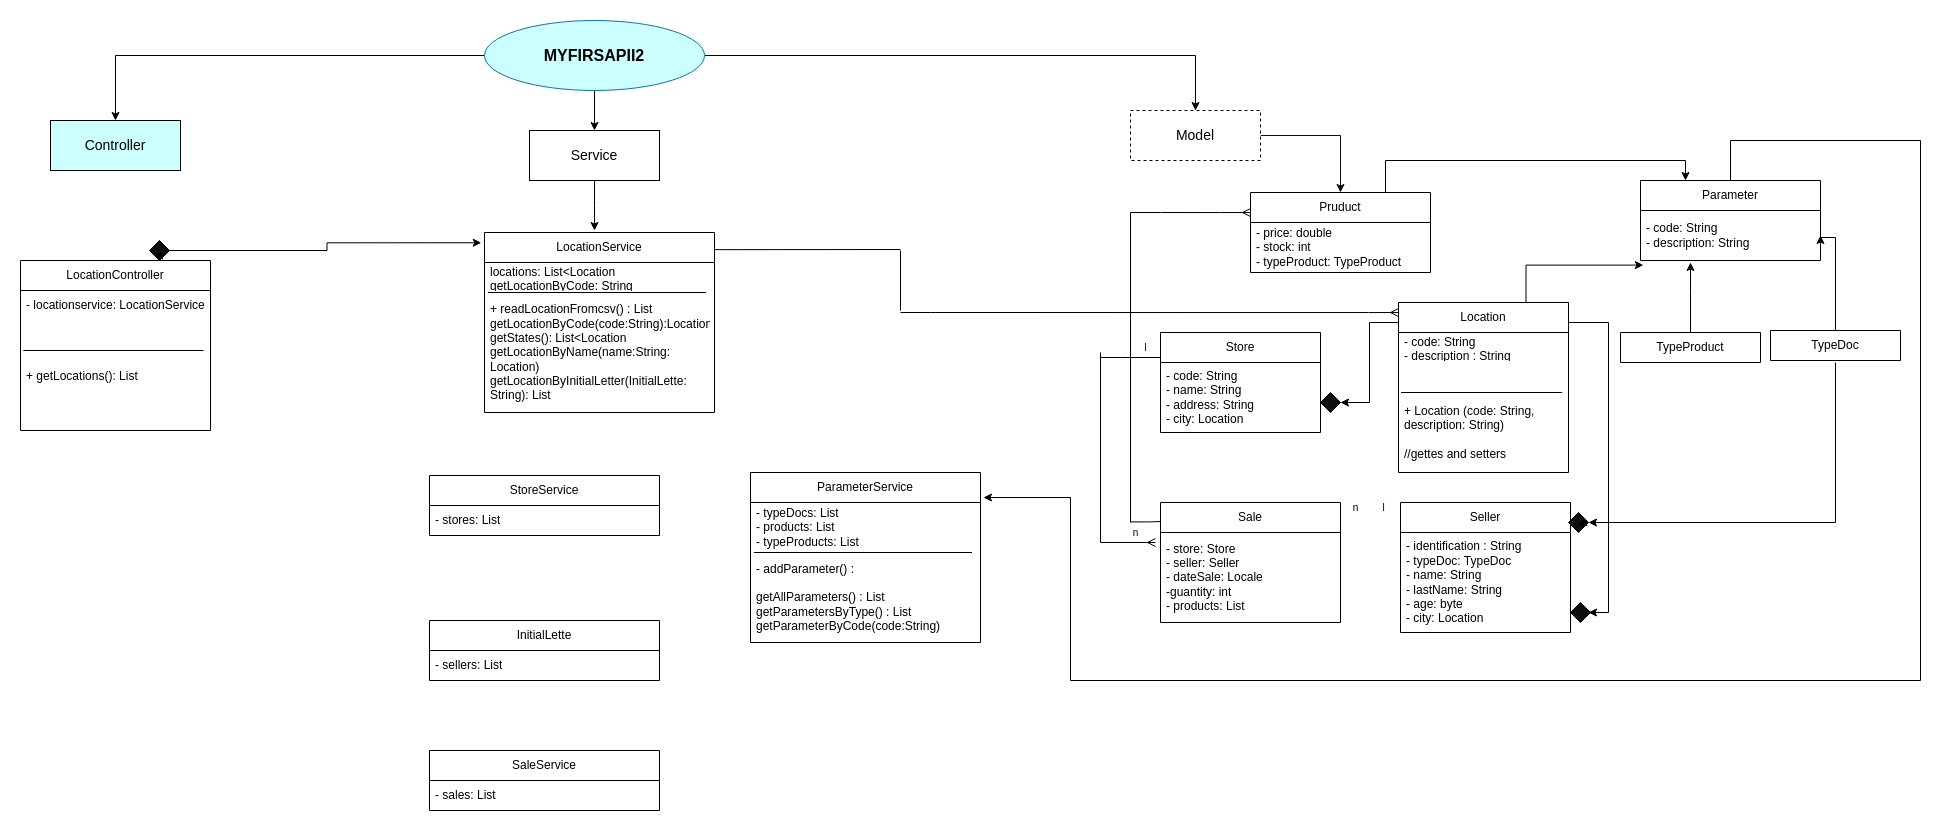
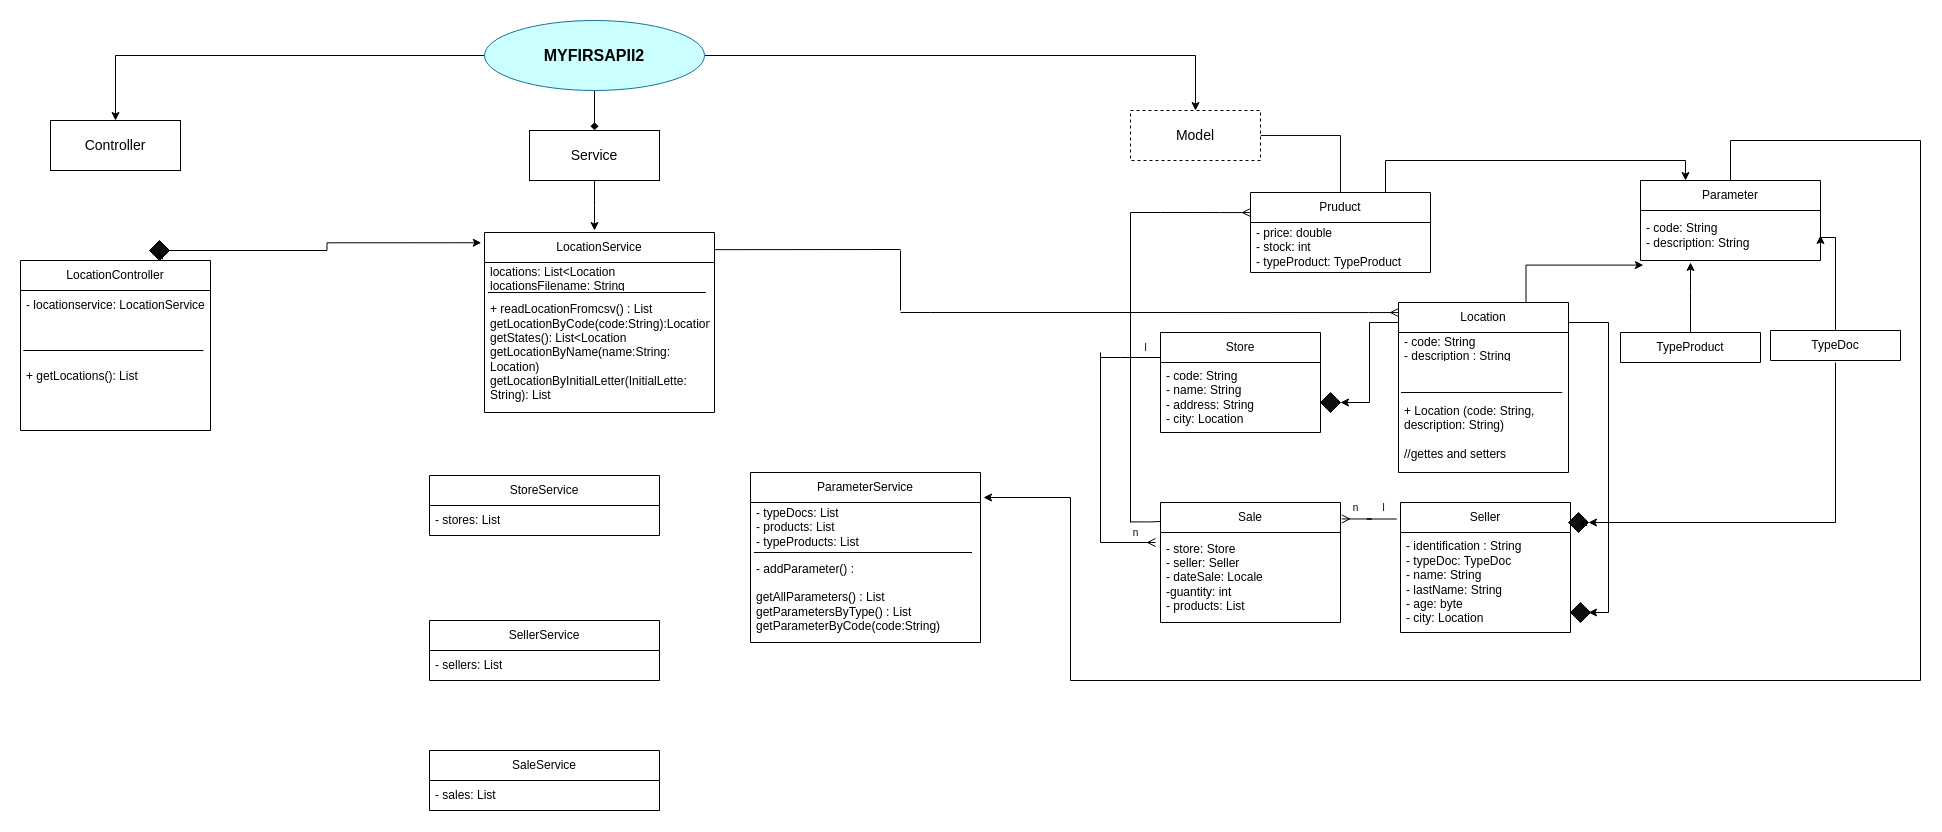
(595, 122) -> (595, 122)
(116, 146) -> (116, 146)
(1341, 184) -> (1341, 187)
(568, 278) -> (564, 278)
none -> (1369, 519)
(545, 636) -> (545, 636)
